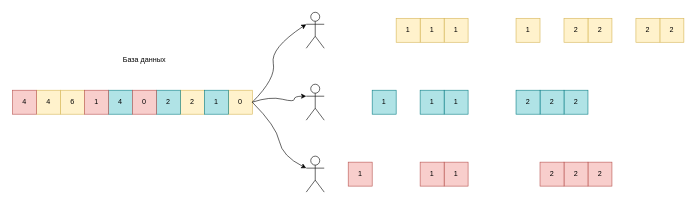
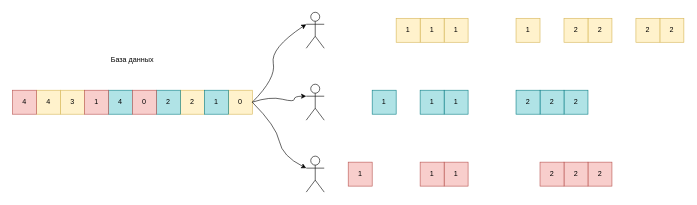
(144, 60) -> (132, 60)
(72, 102) -> (72, 102)
